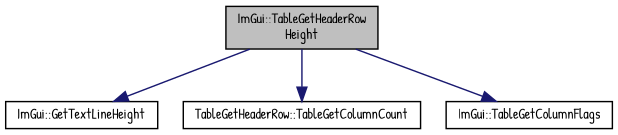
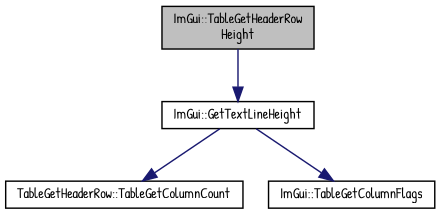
(302, 68) -> (187, 151)
(419, 73) -> (289, 151)
